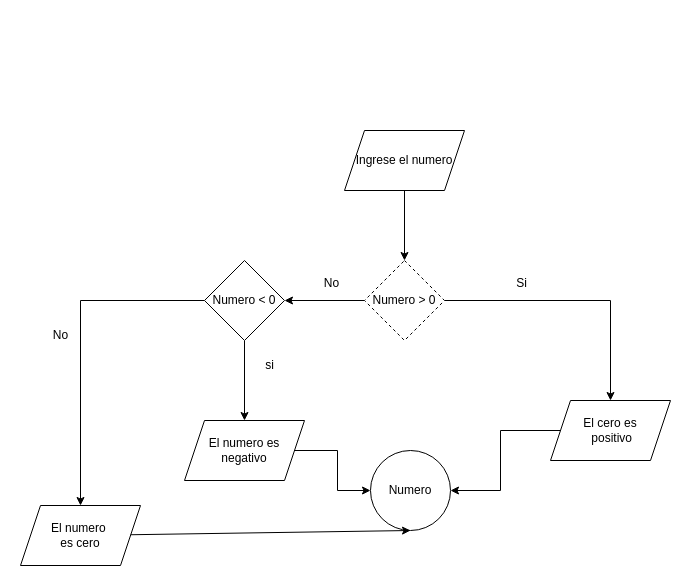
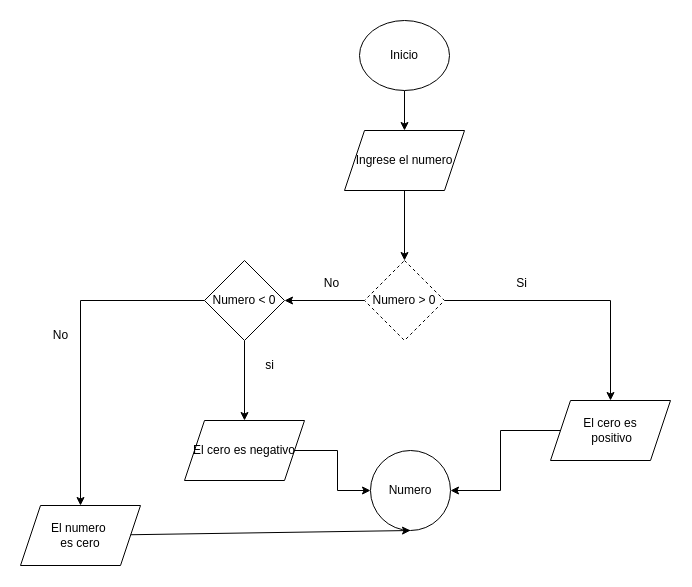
none -> (405, 56)
none -> (405, 107)
(245, 451) -> (245, 451)
